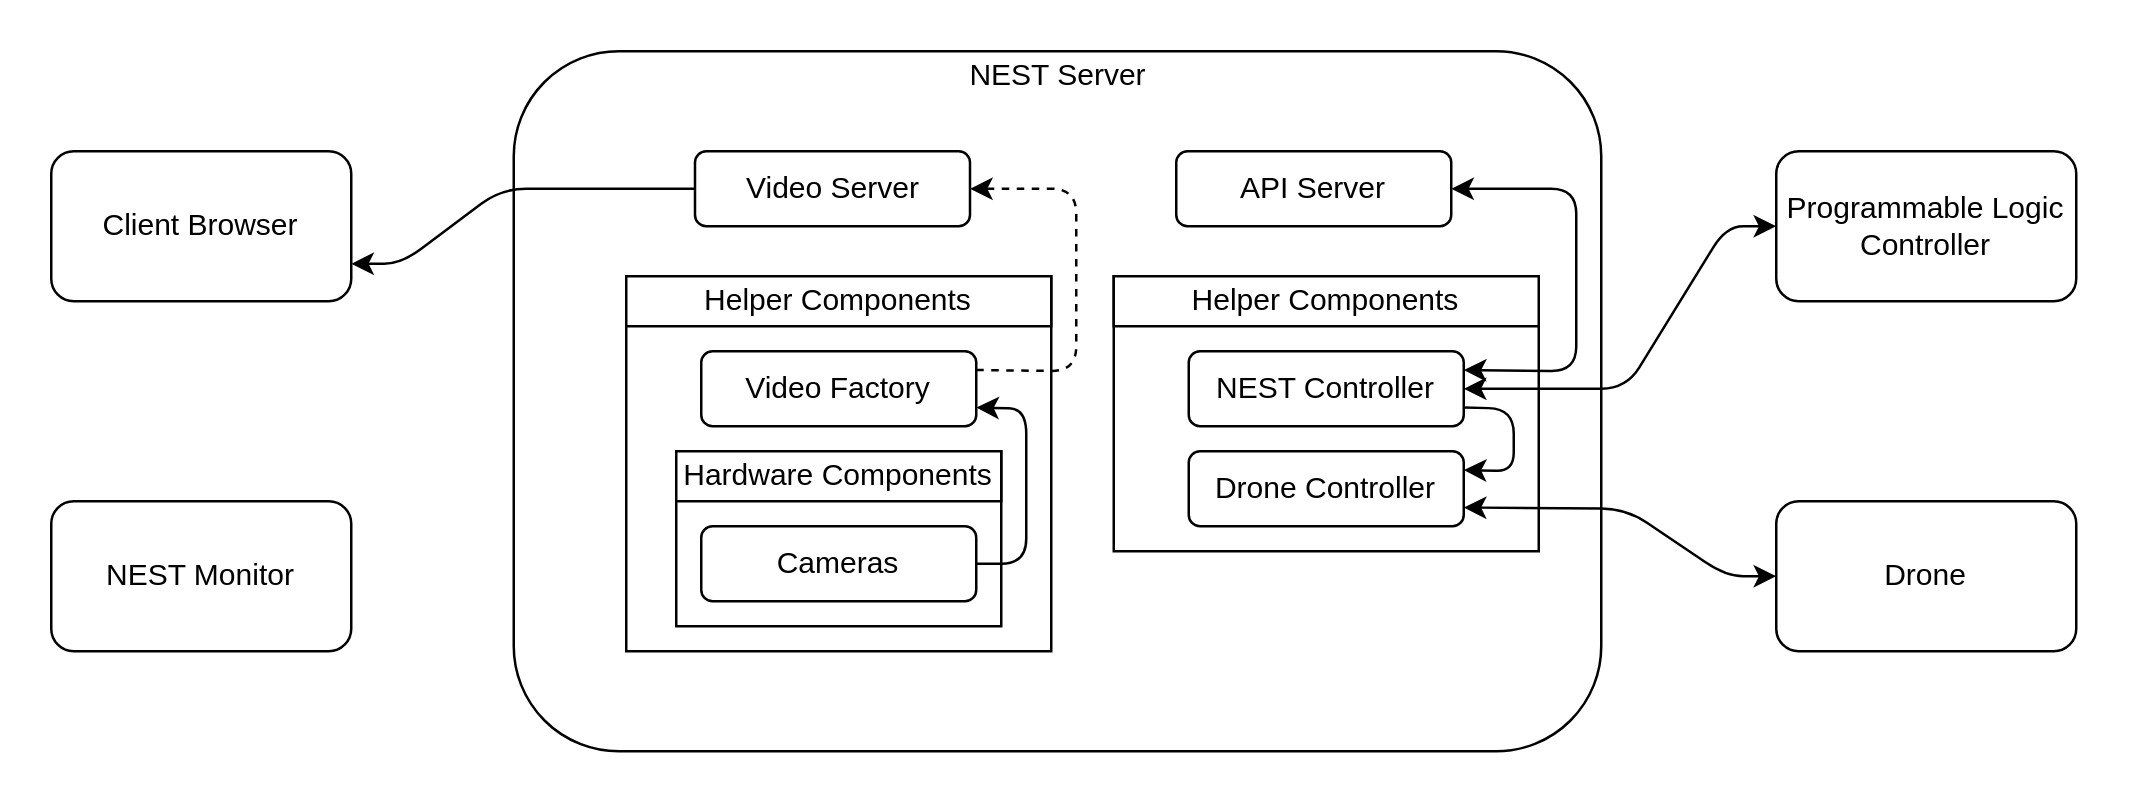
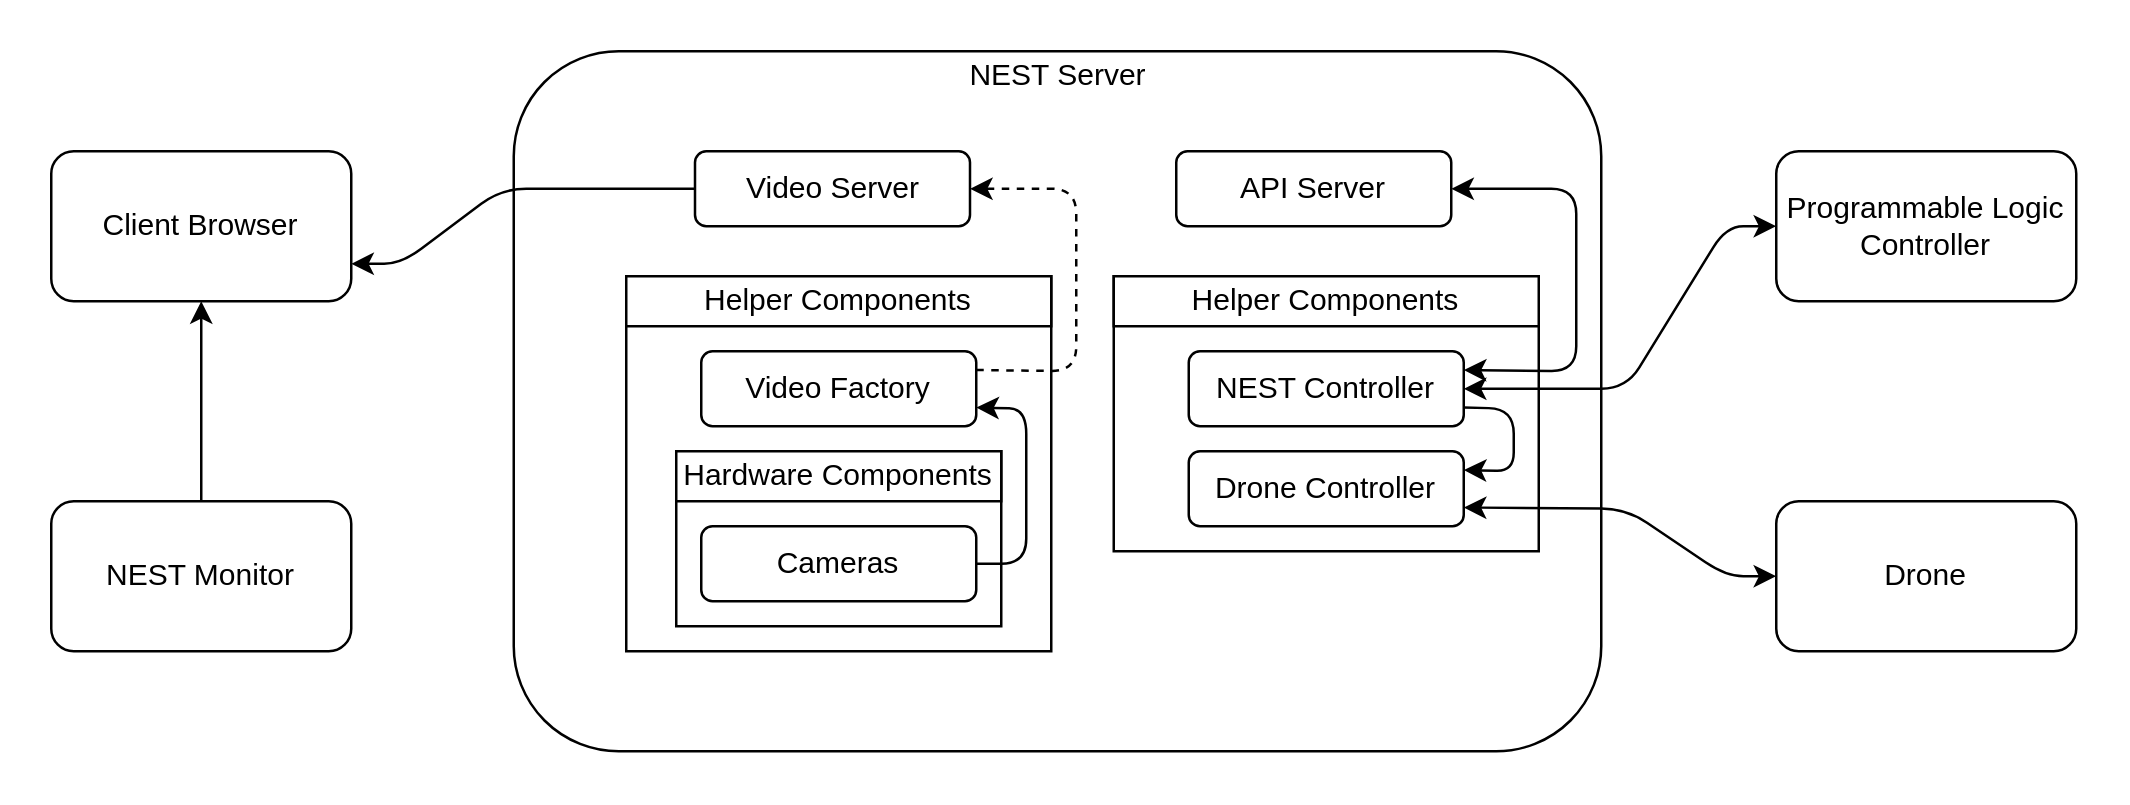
none -> (201, 409)
